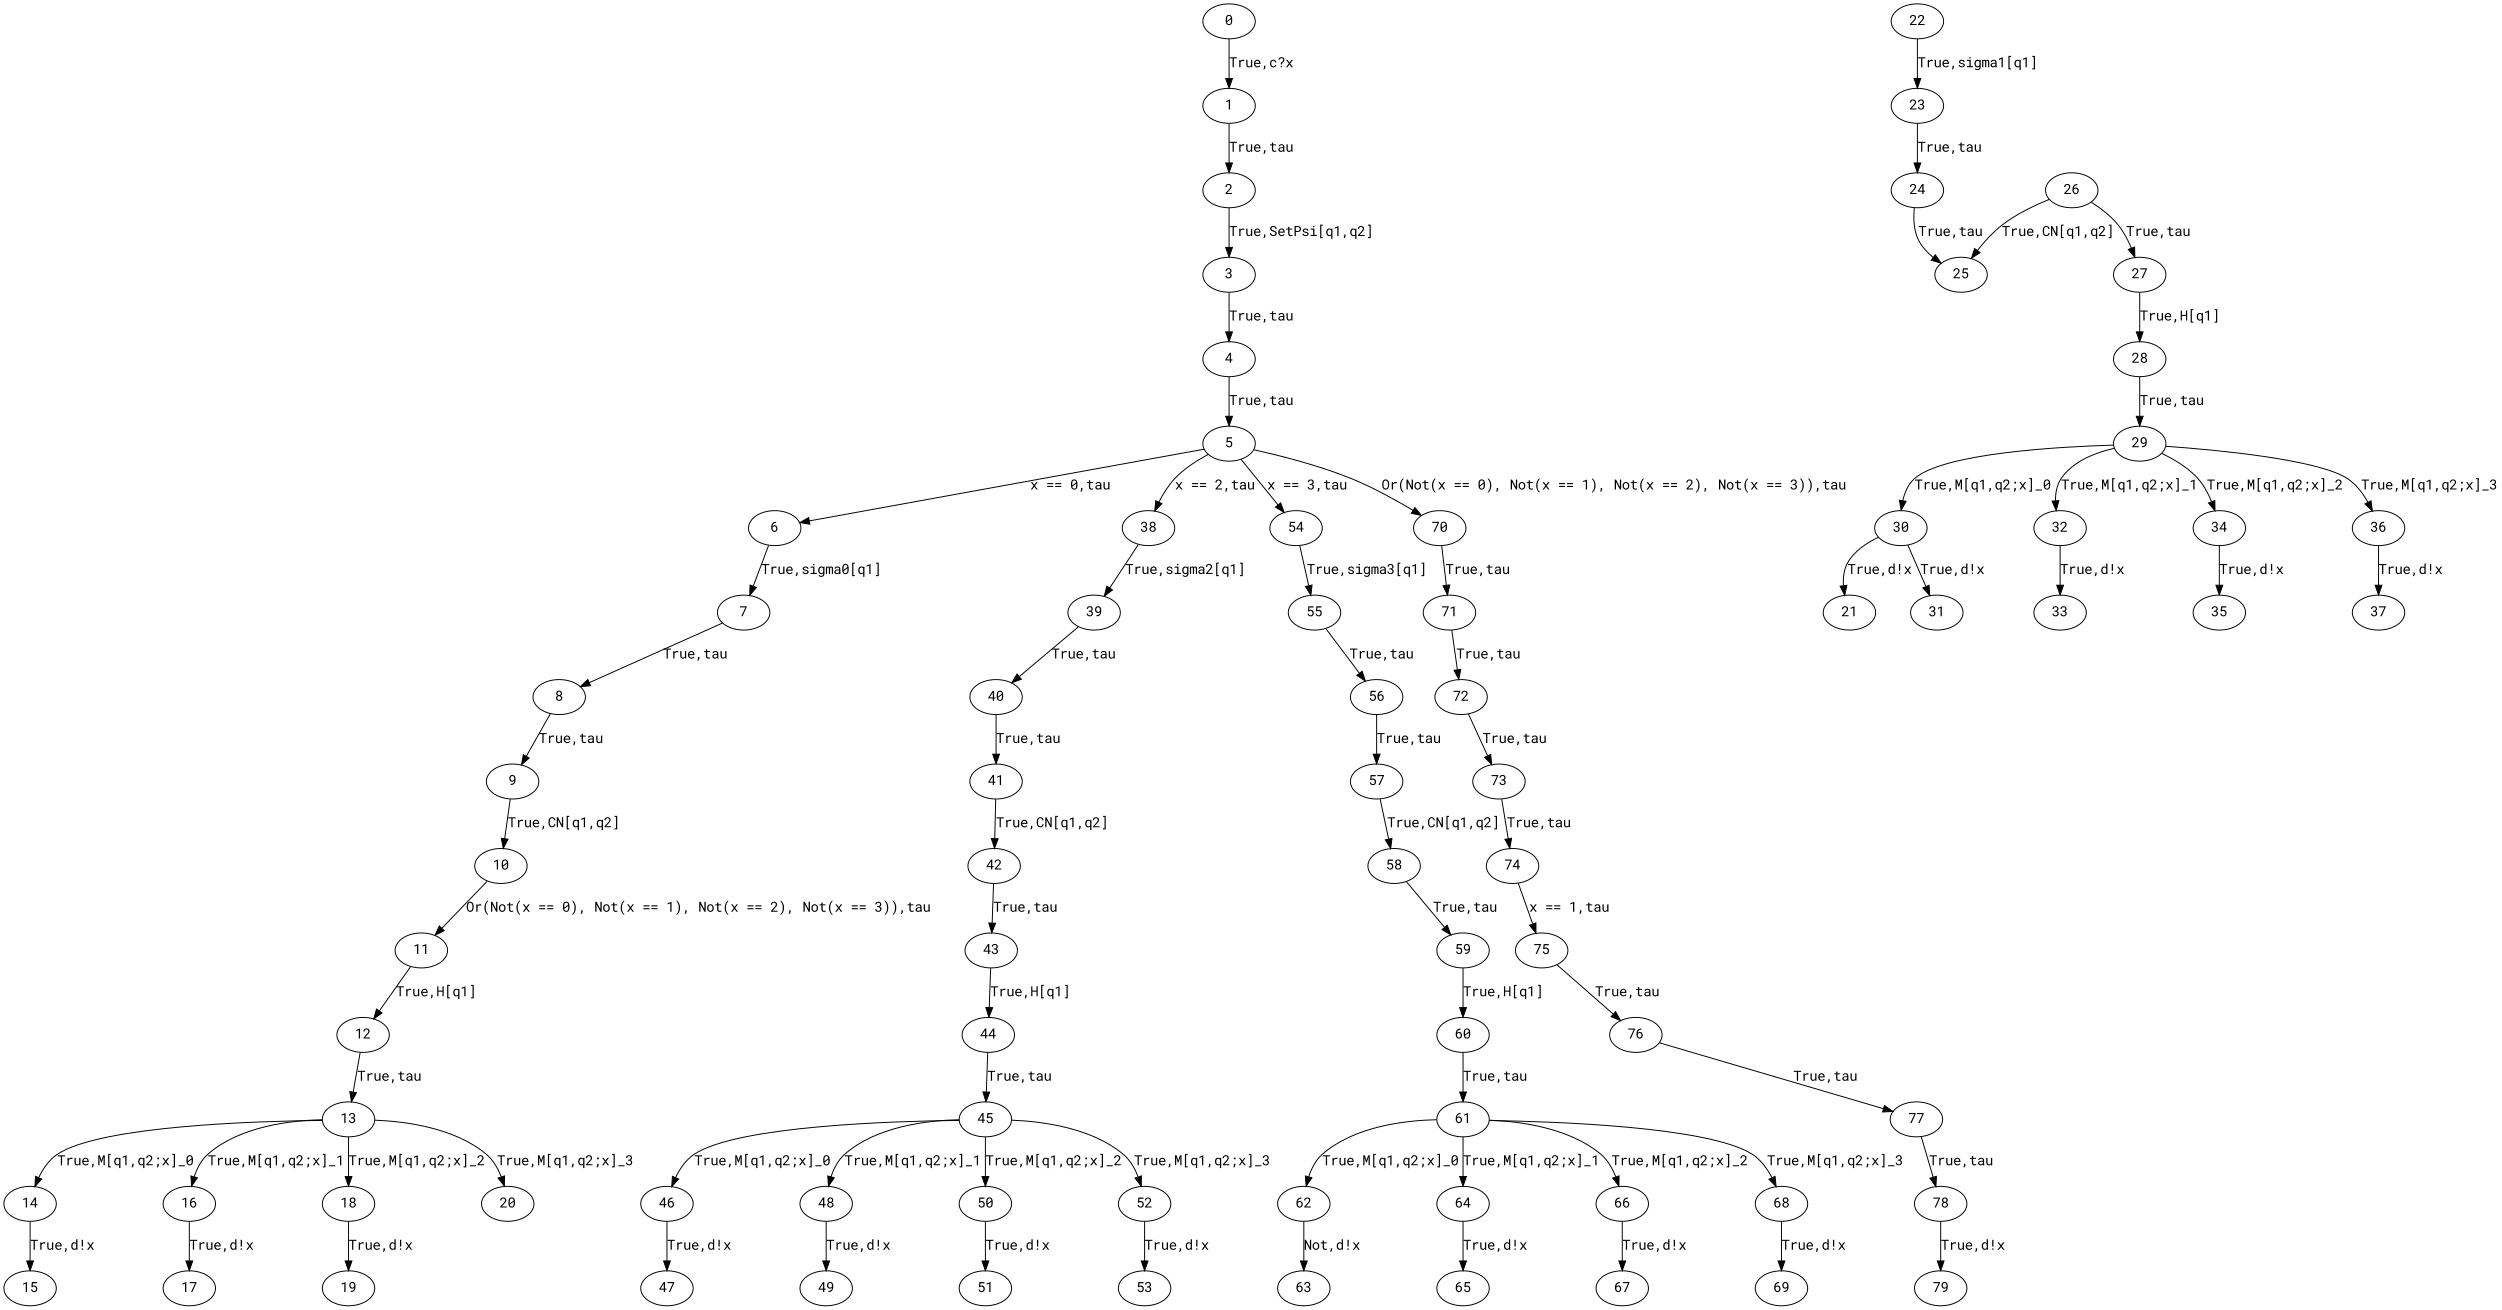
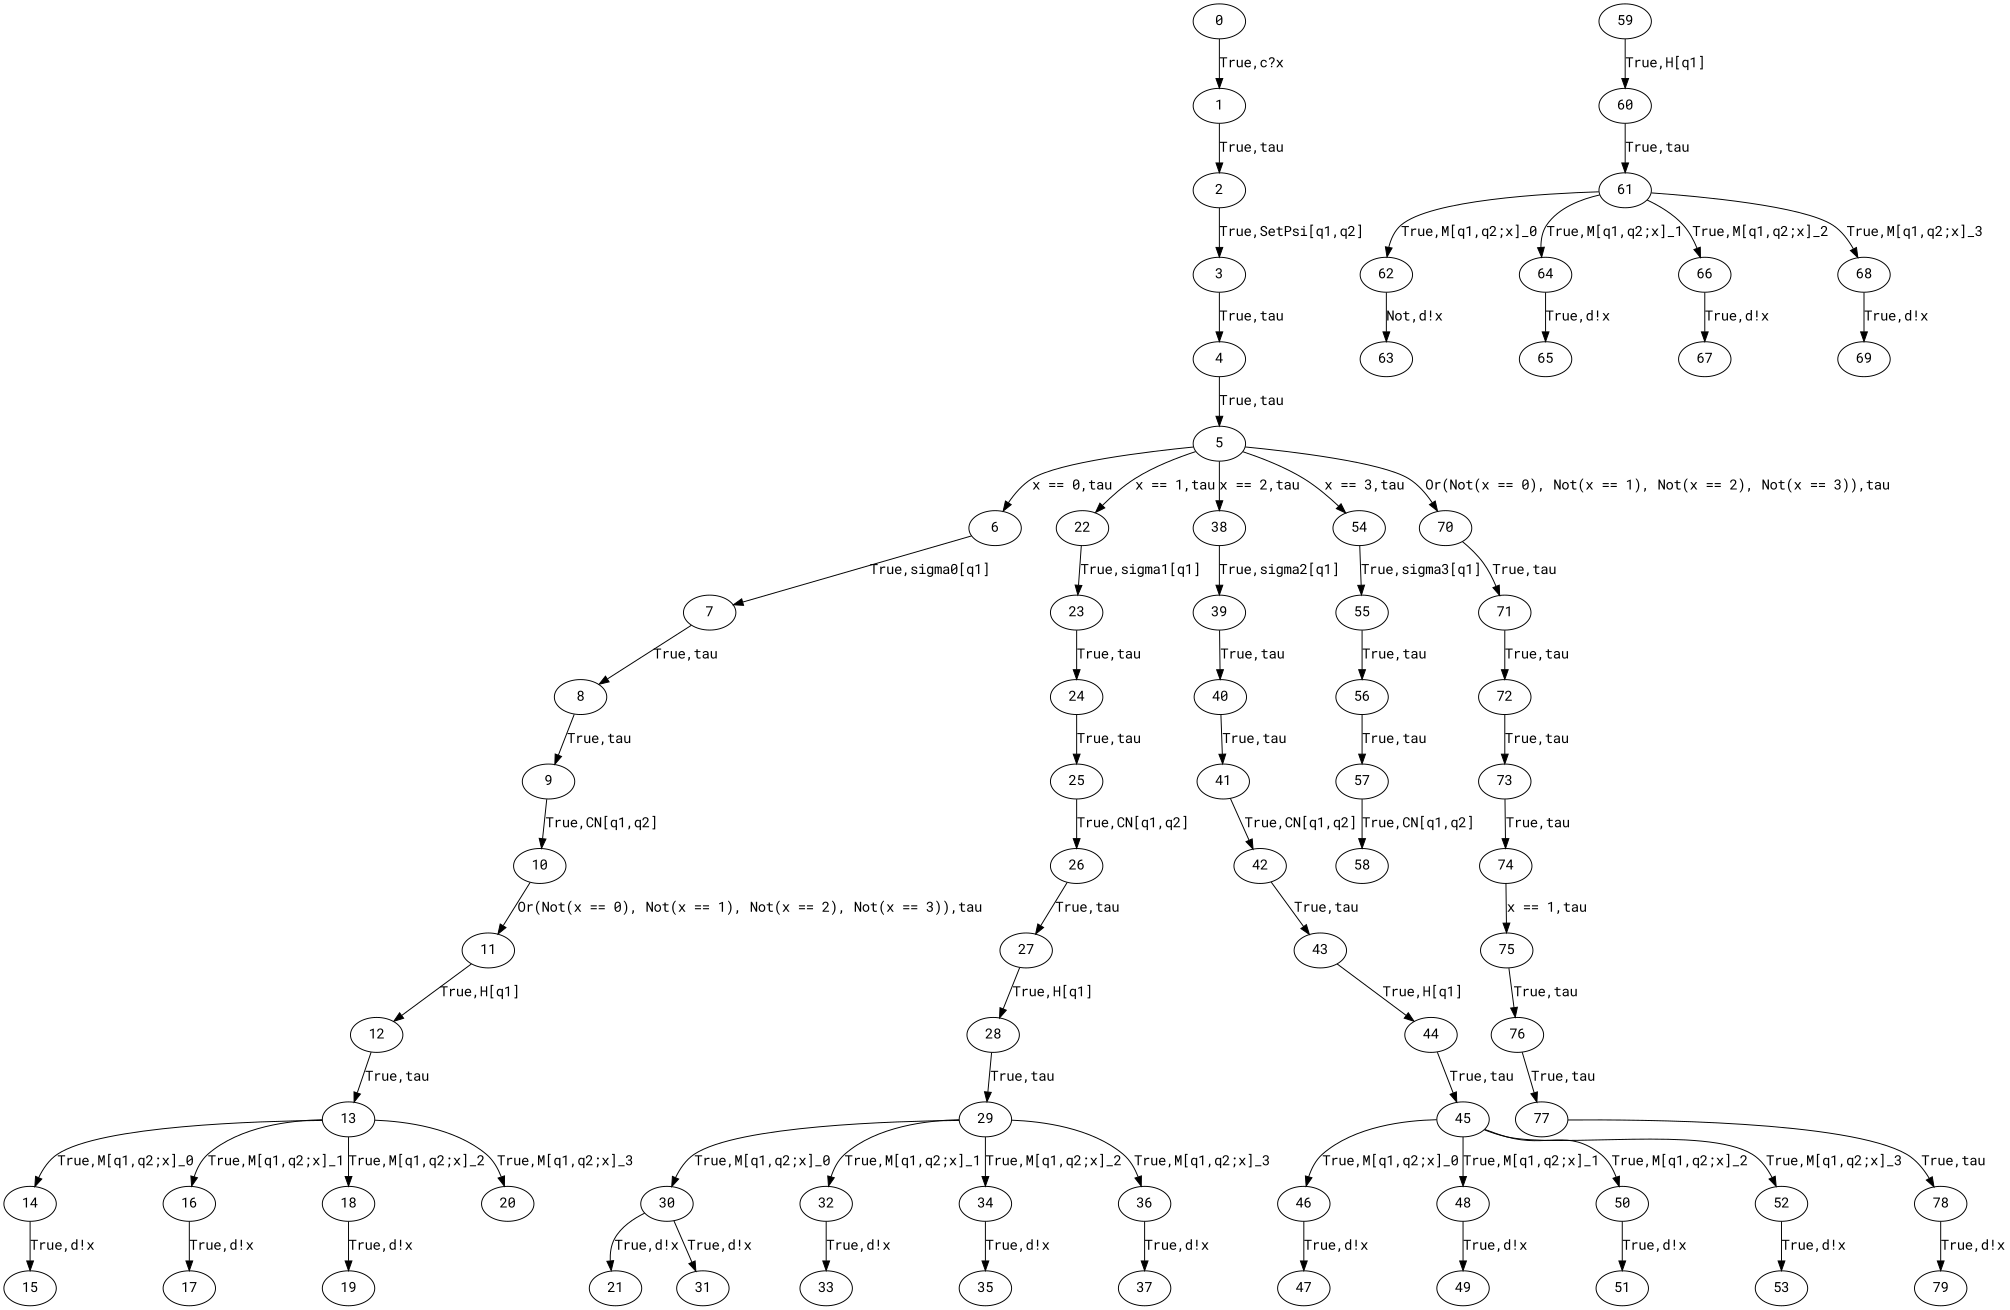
(2010, 220) -> (1077, 819)
none -> (1145, 473)
(1425, 904) -> none
